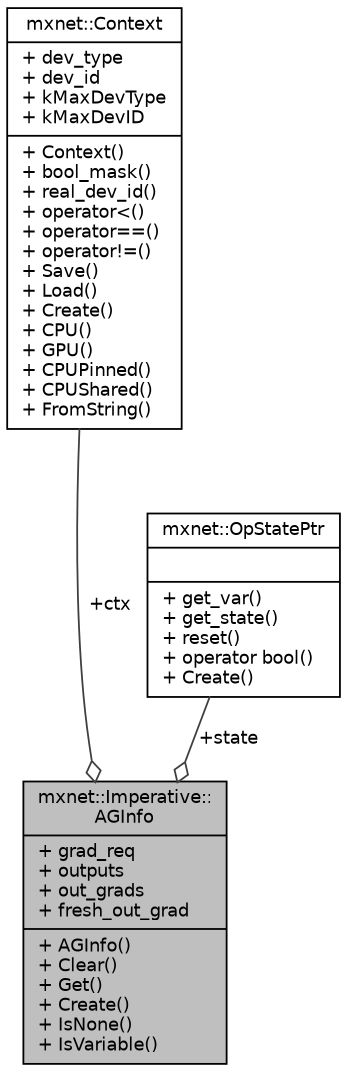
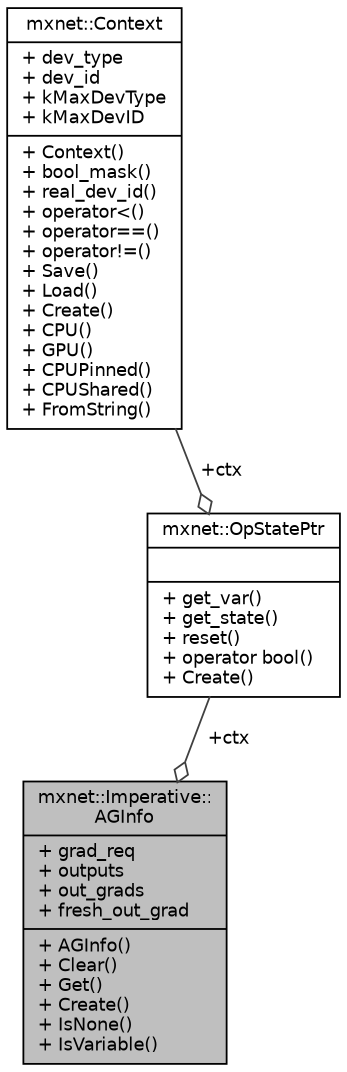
(78, 595) -> (188, 461)
(227, 739) -> (227, 739)
